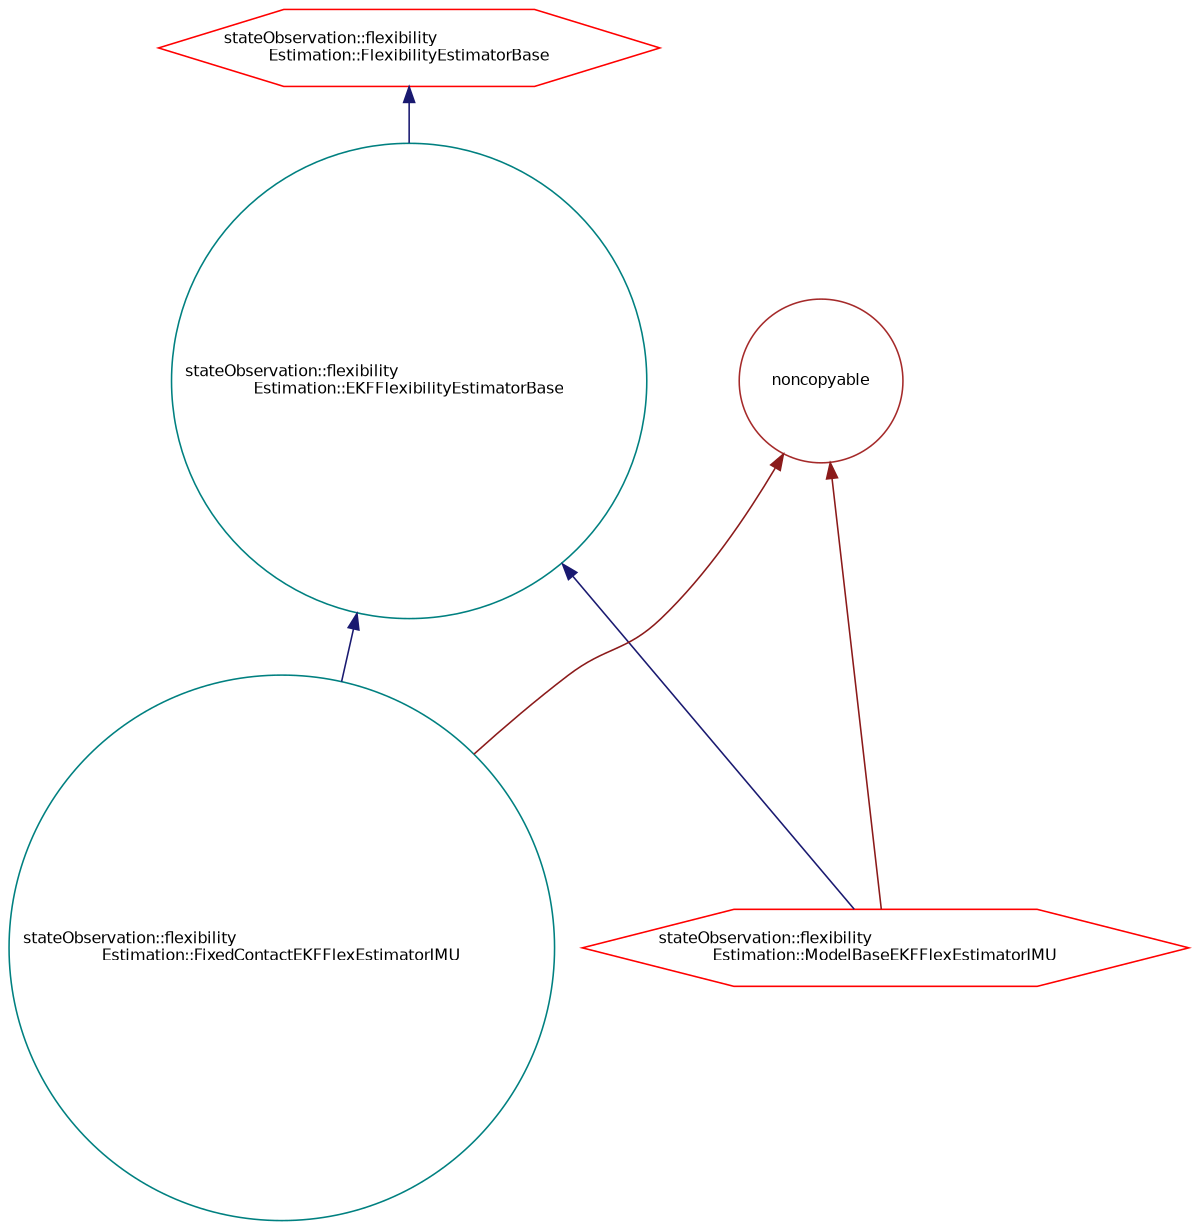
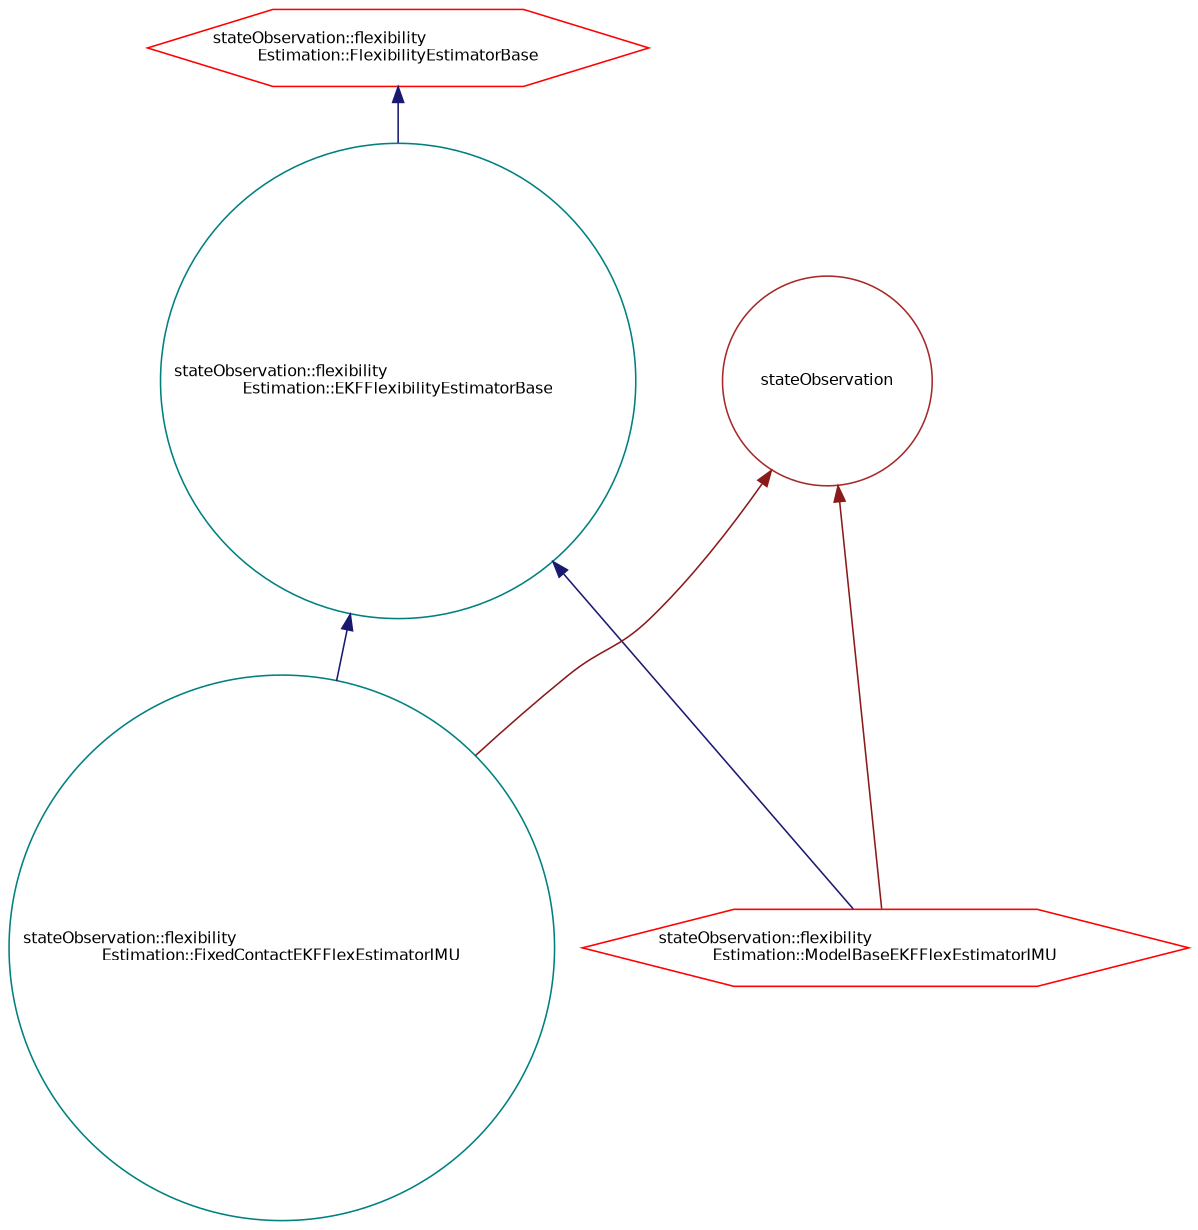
(821, 381) -> (827, 381)
